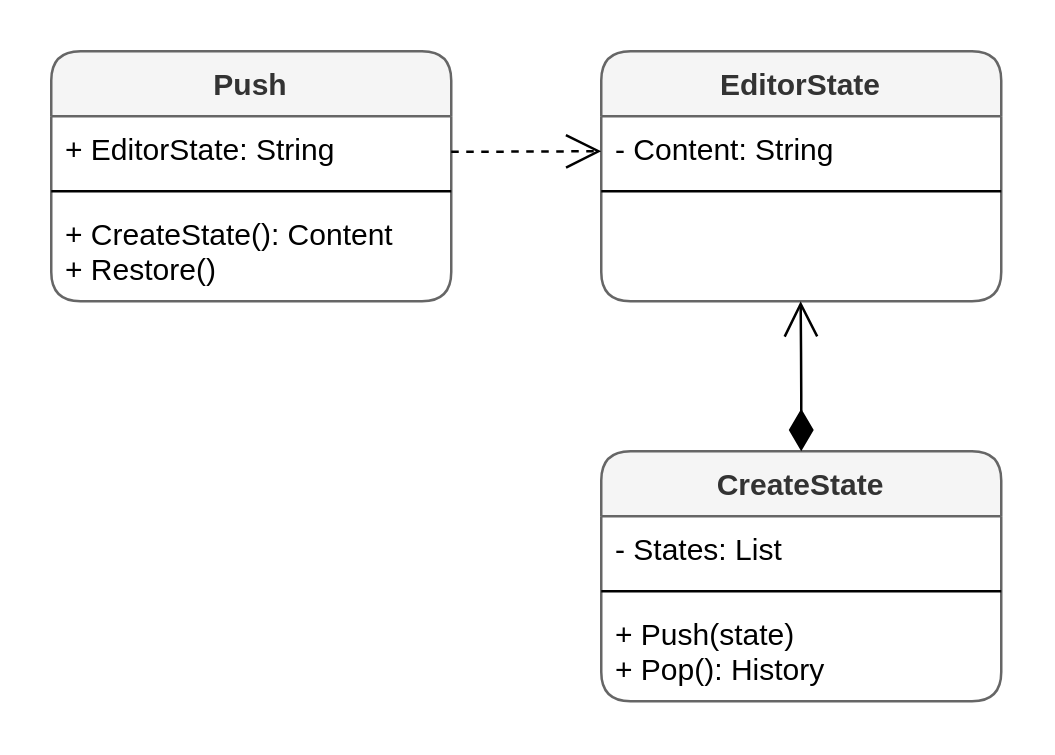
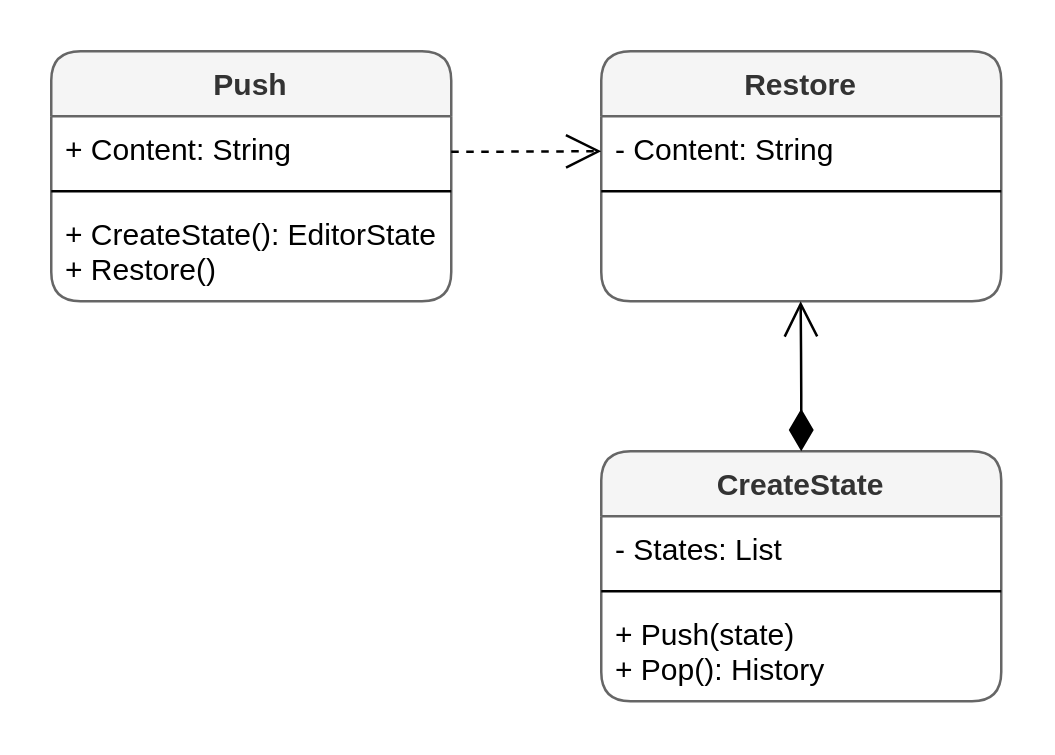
(800, 85) -> (800, 85)
(222, 150) -> (192, 150)
(255, 235) -> (285, 235)
